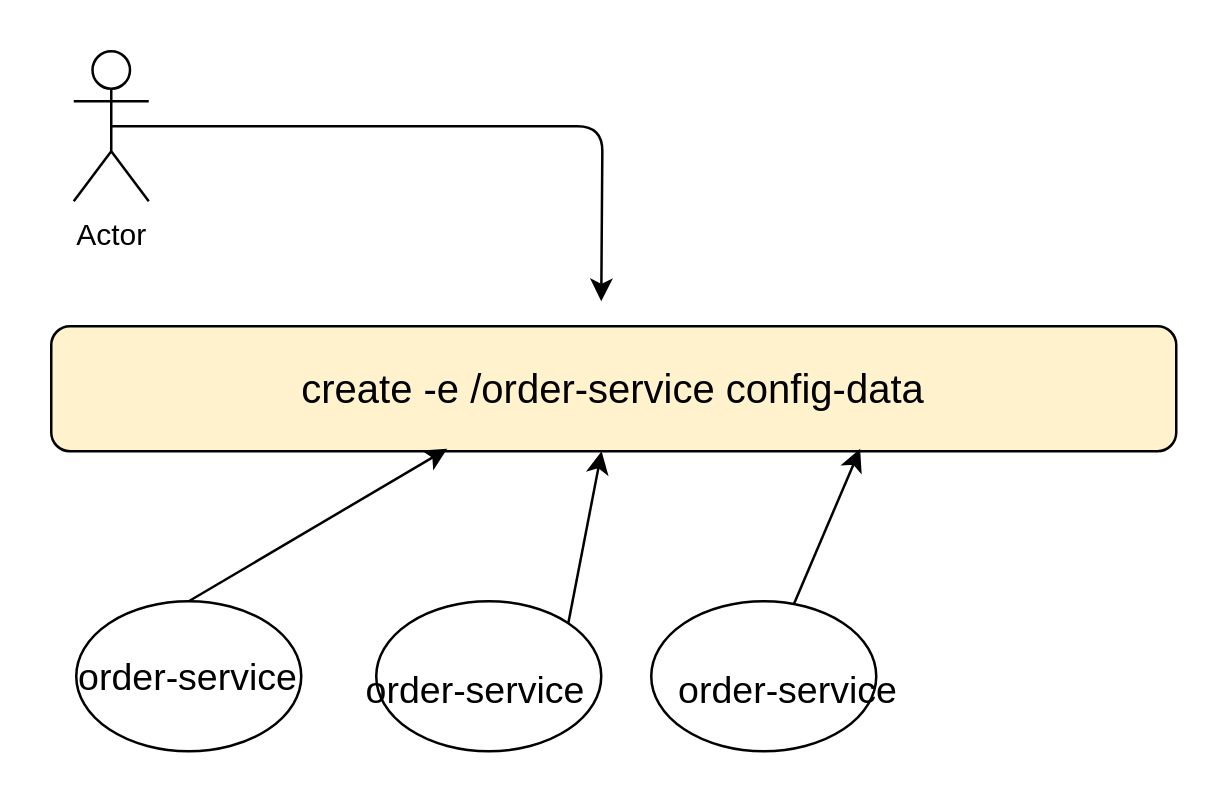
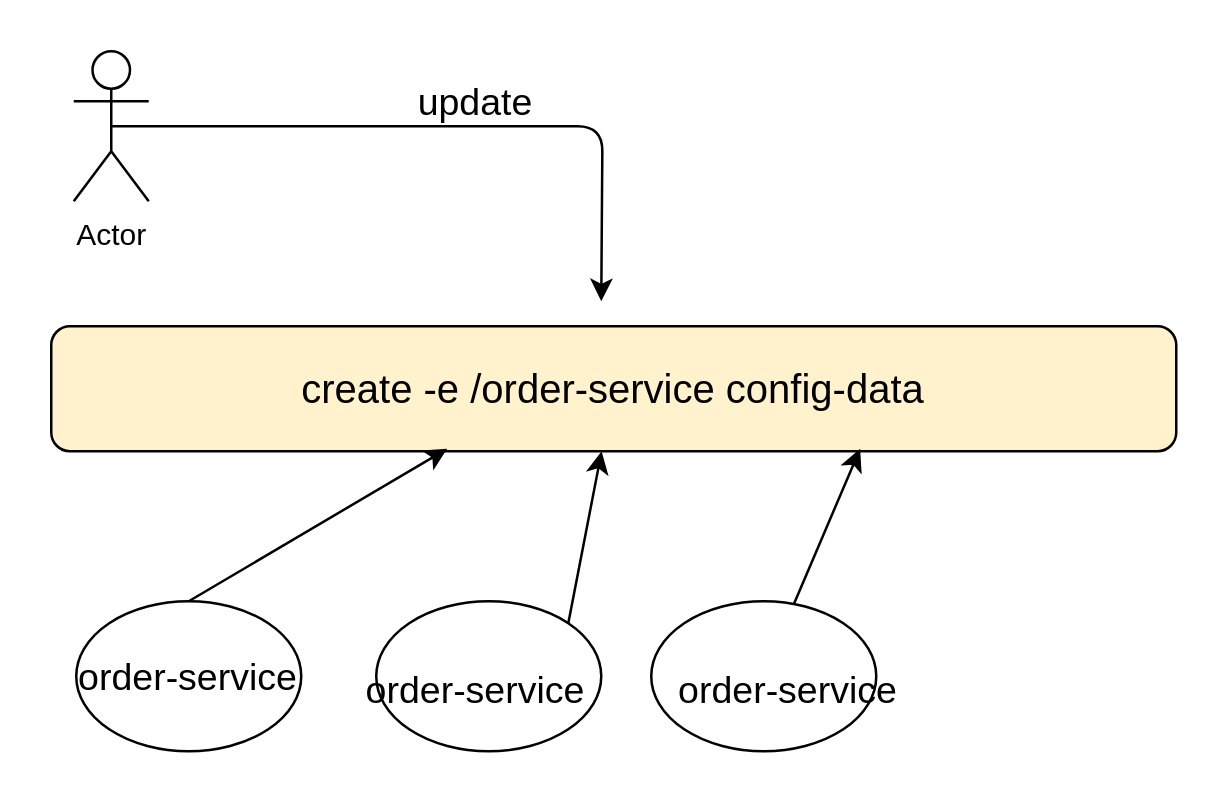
none -> (476, 101)
